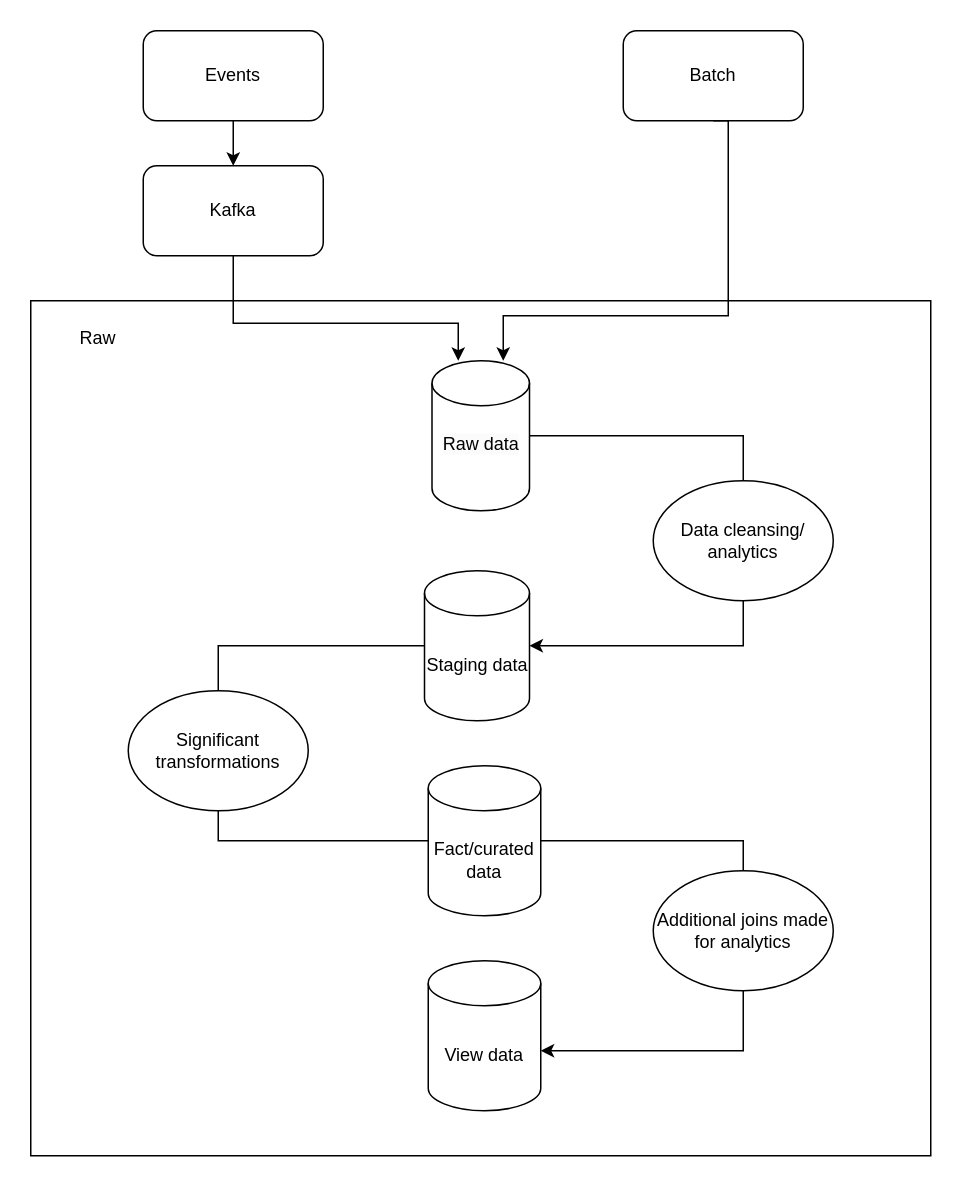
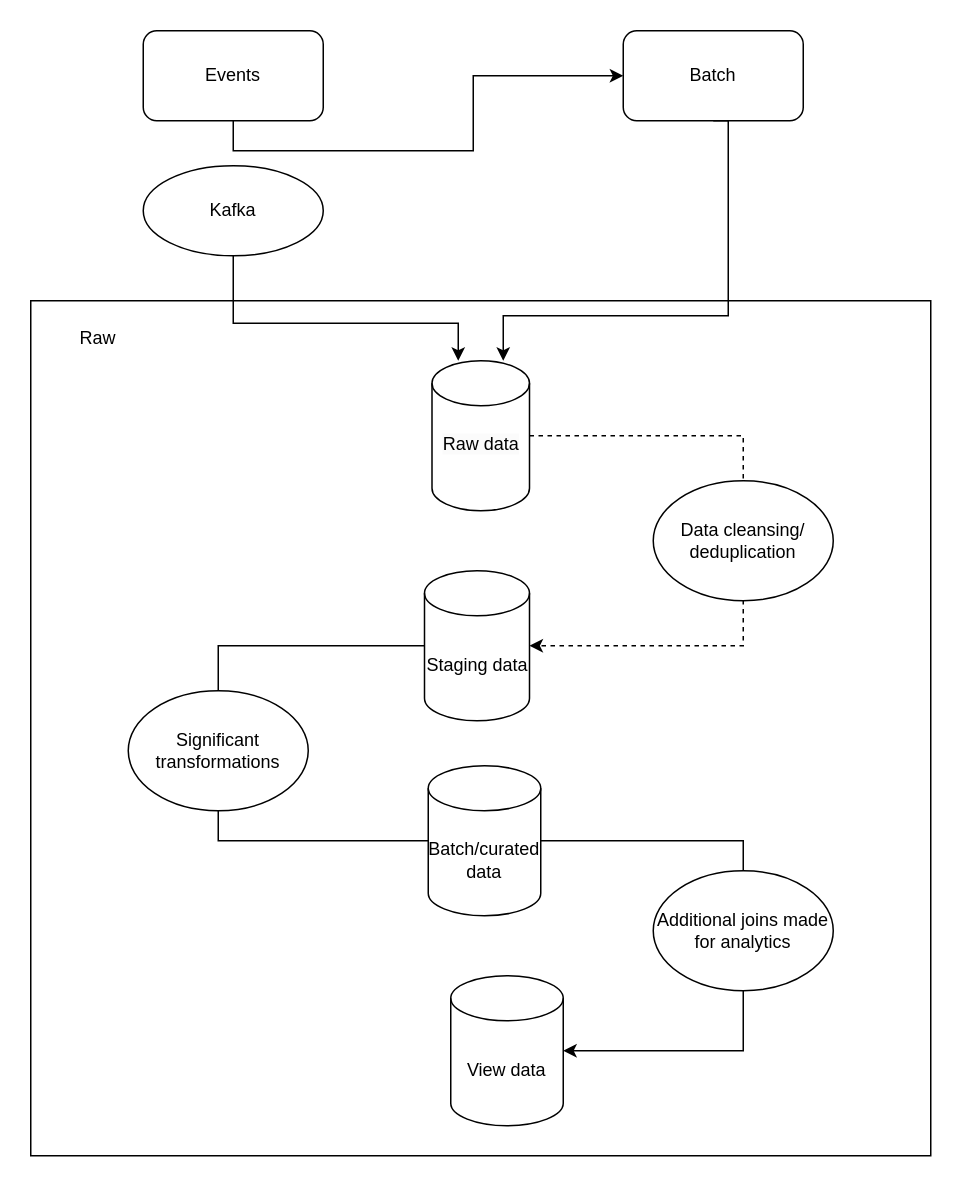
(233, 152) -> (459, 151)
(233, 211) -> (233, 211)
(660, 436) -> (660, 436)
(743, 541) -> (743, 541)
(485, 860) -> (485, 860)
(485, 1036) -> (507, 1051)
